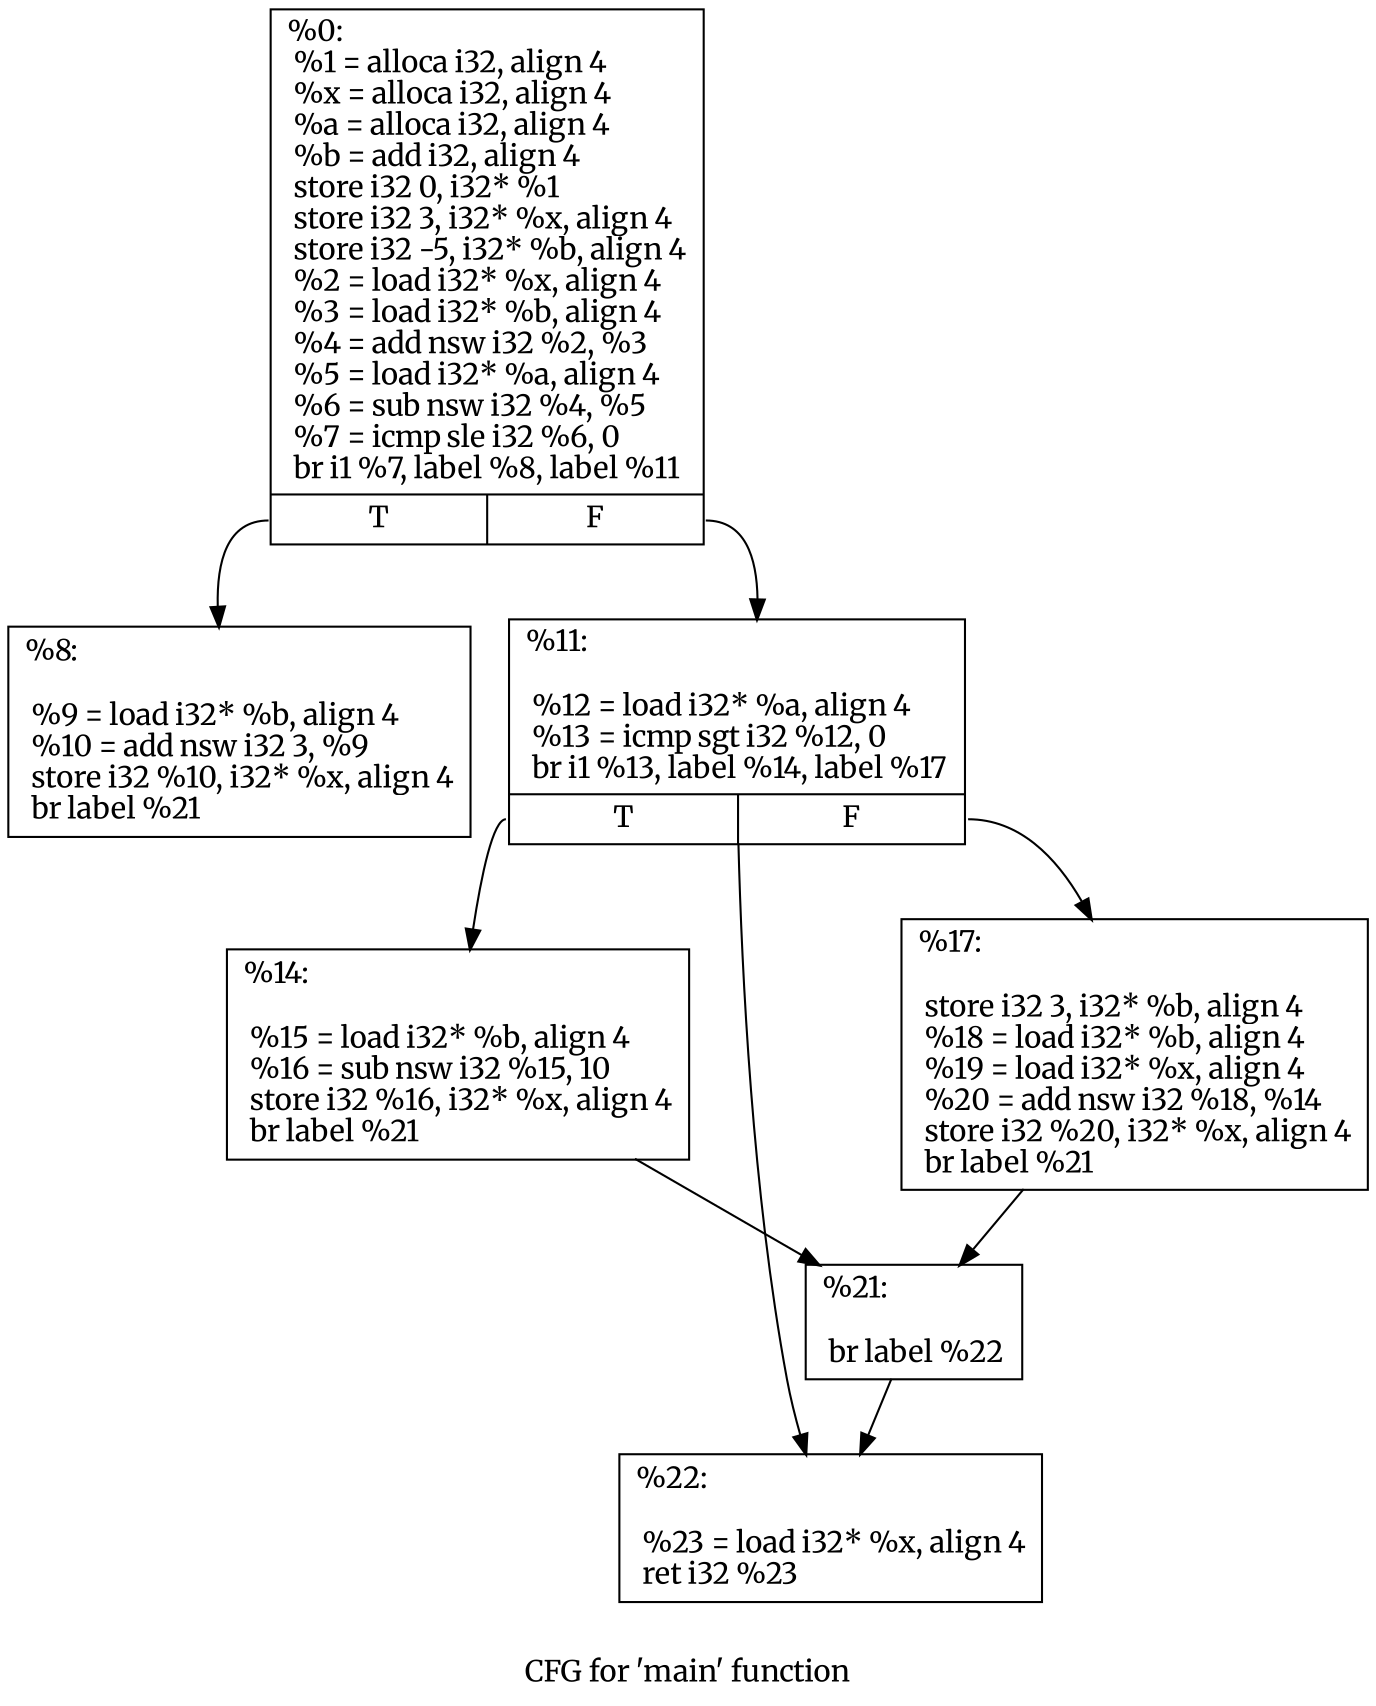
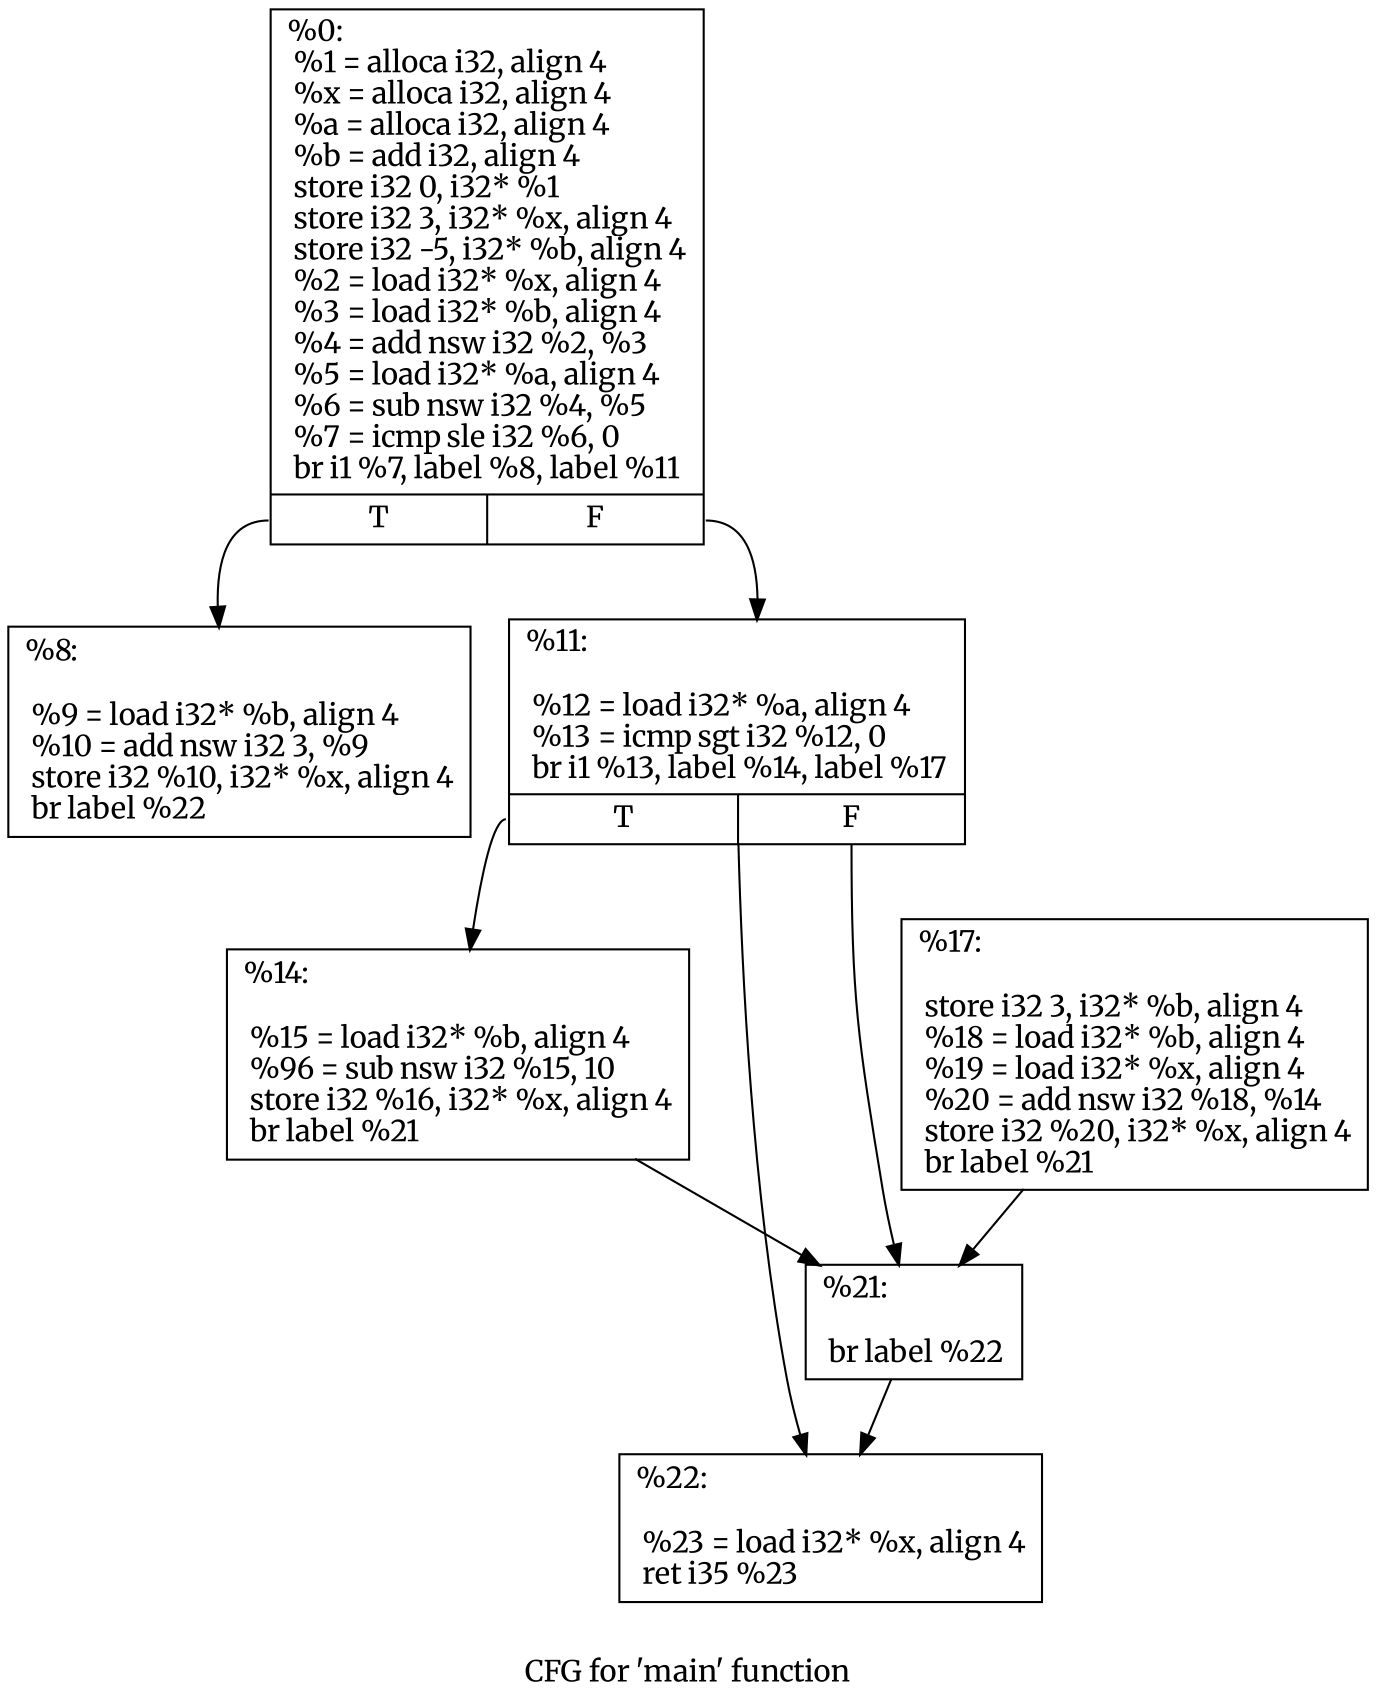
(113, 810) -> (117, 810)
(1036, 845) -> (861, 1046)
(428, 1070) -> (430, 1070)
(718, 1575) -> (718, 1575)
